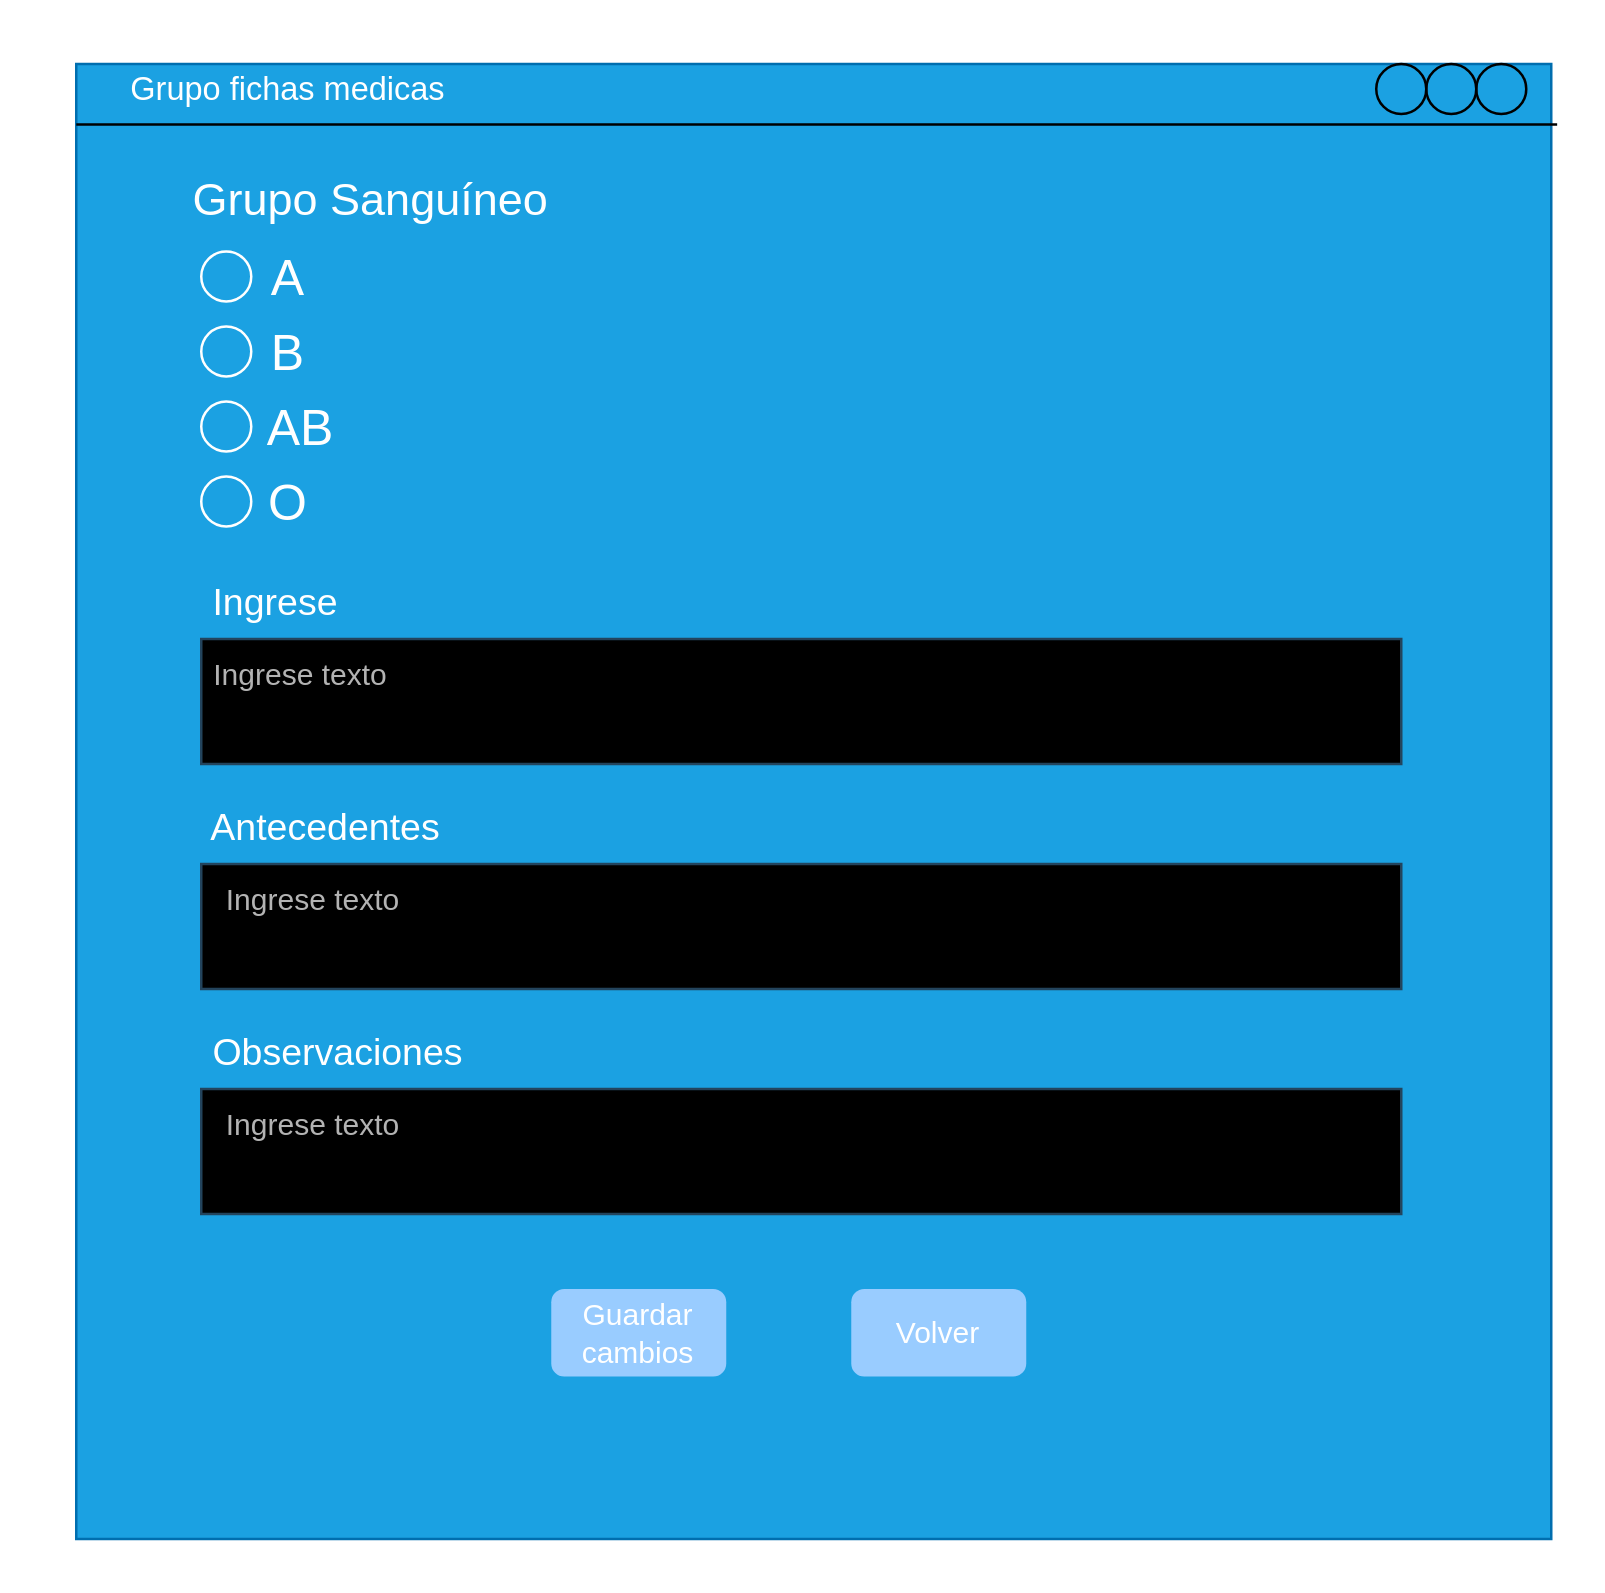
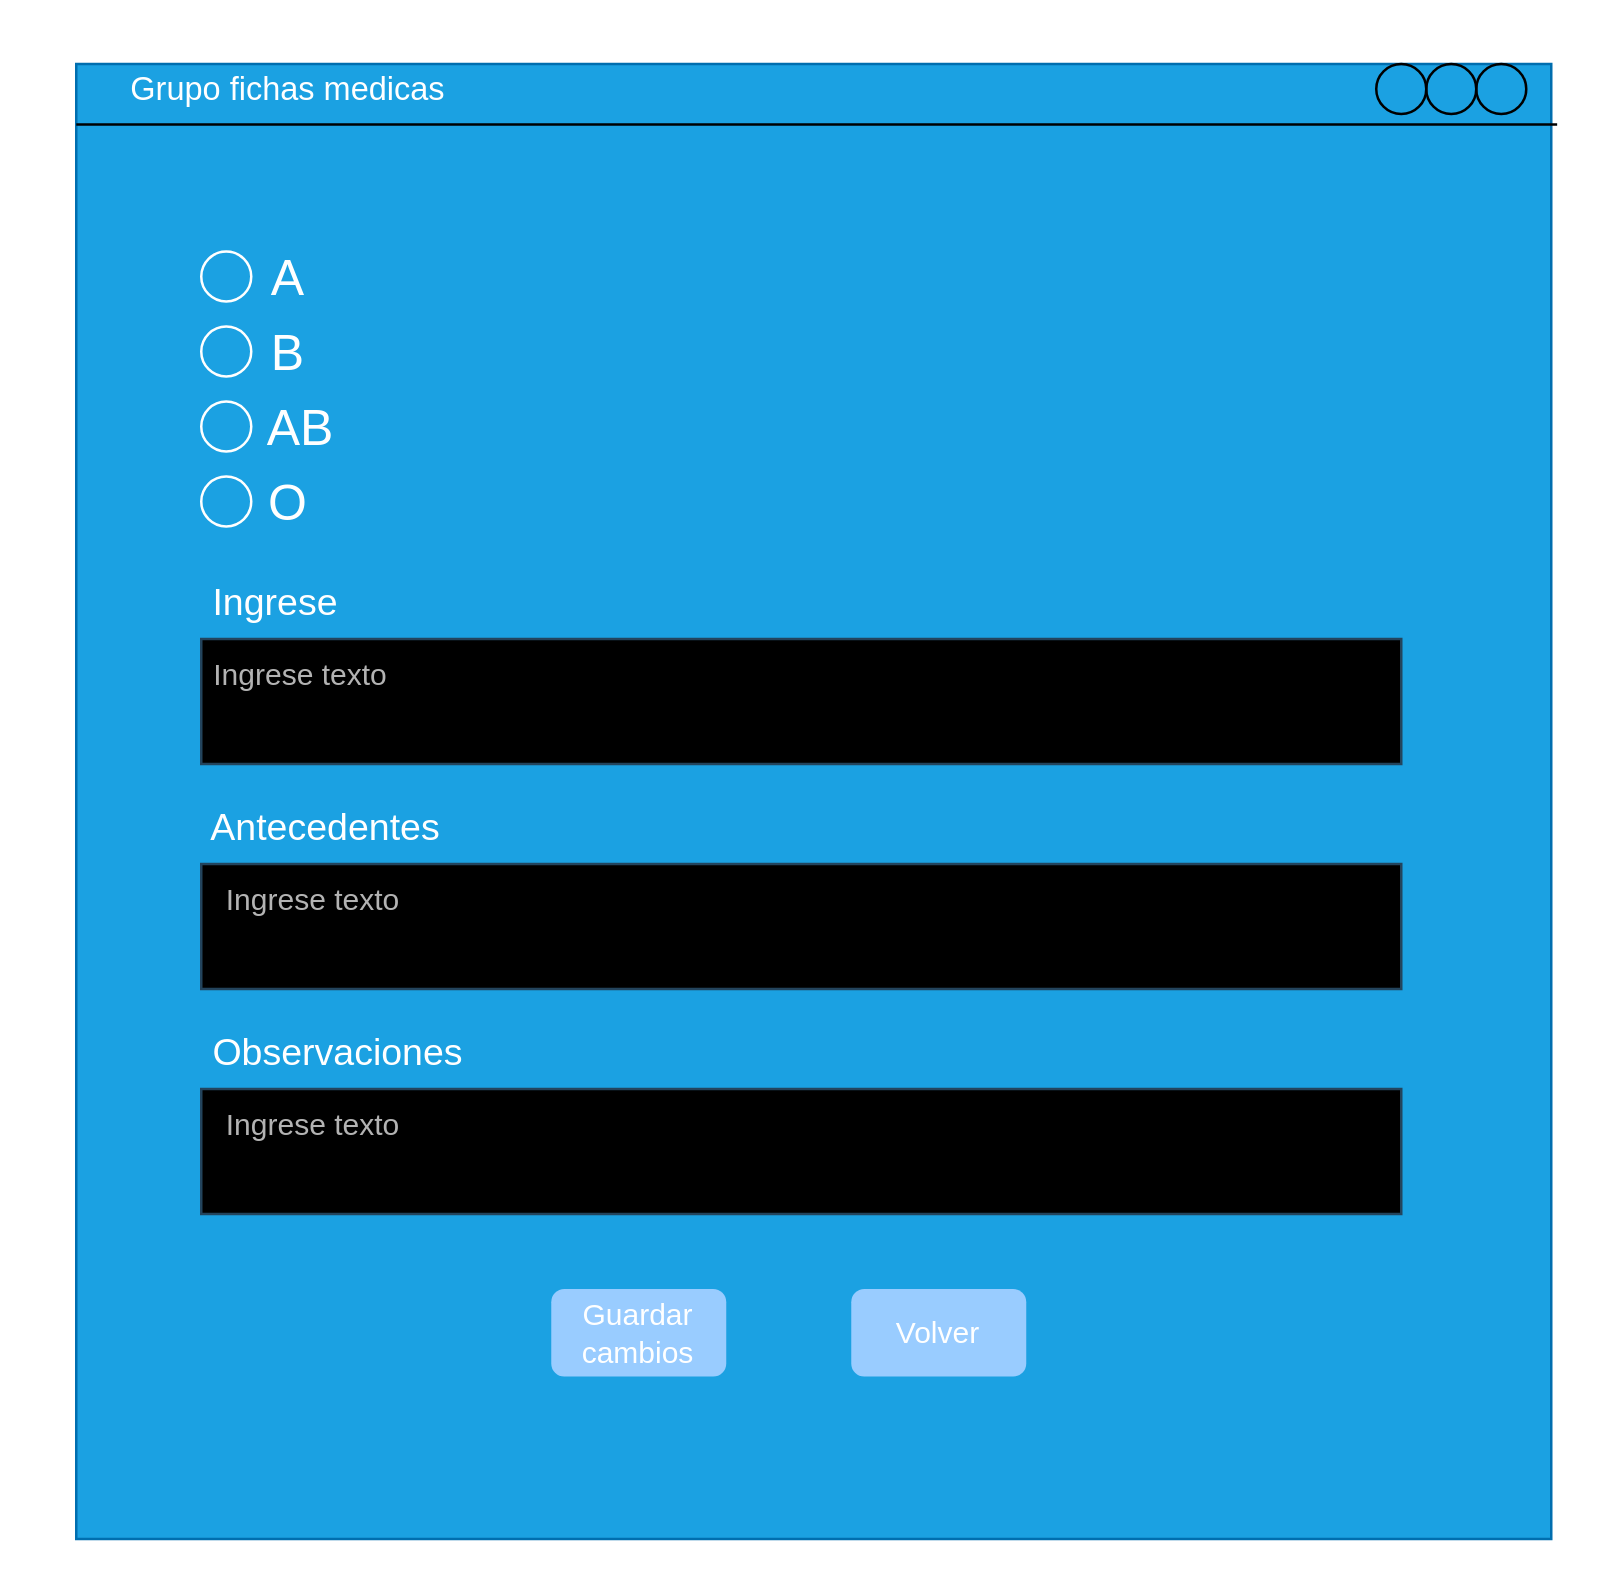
(389, 201) -> none
